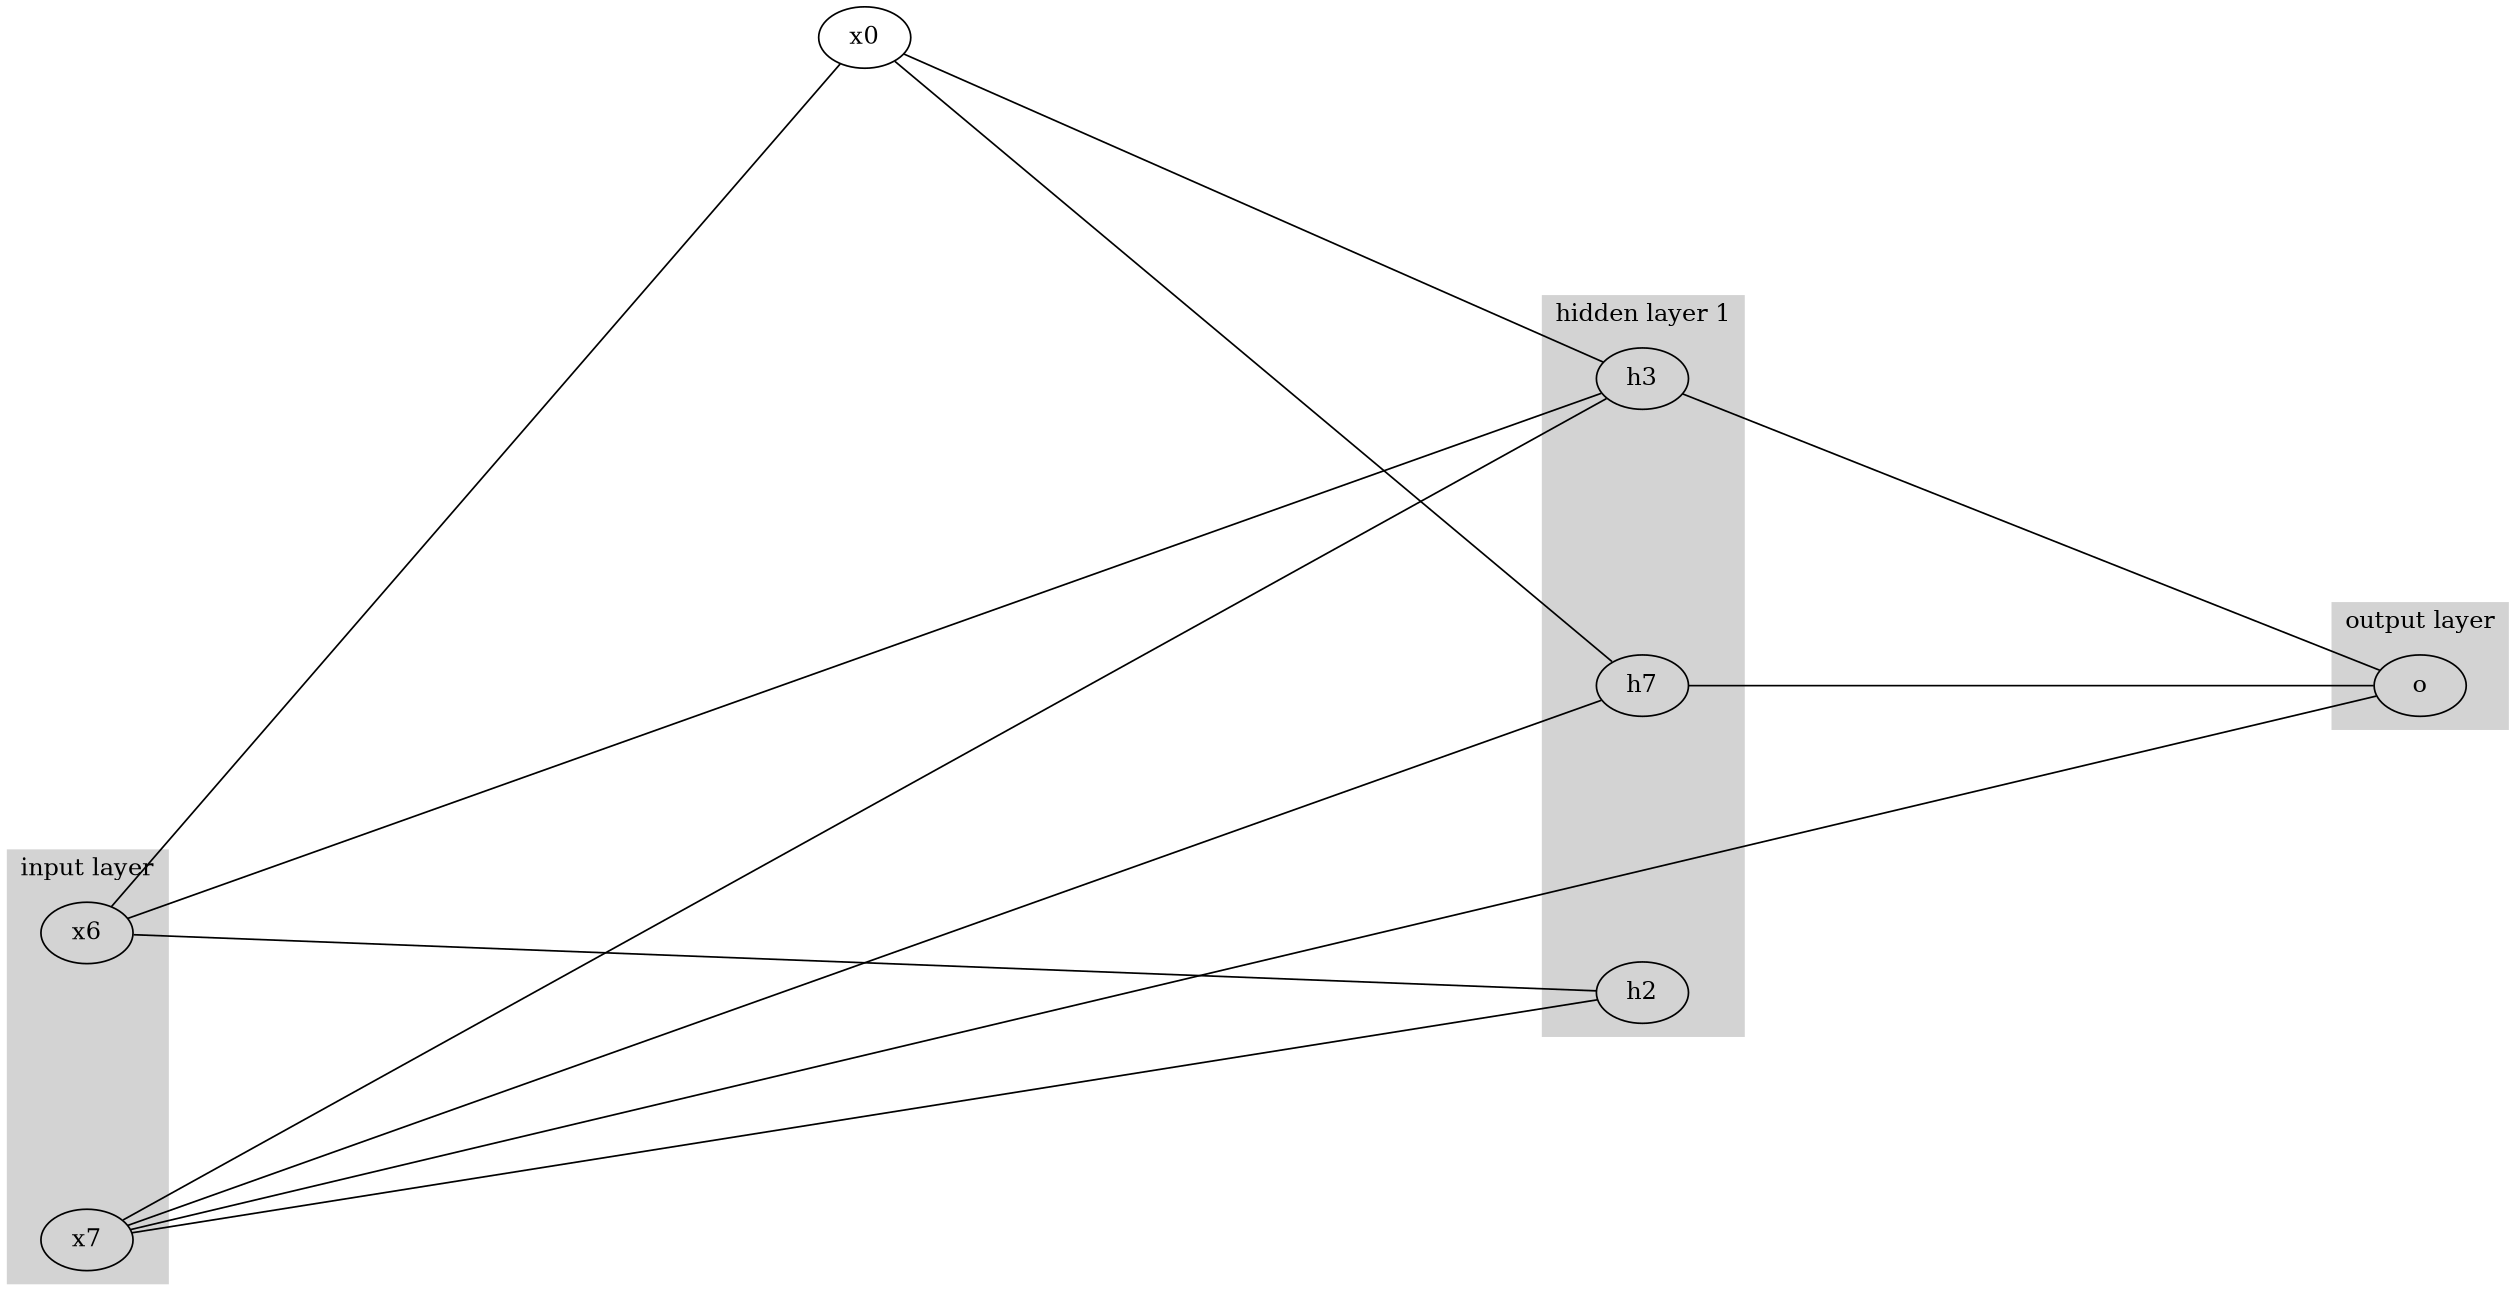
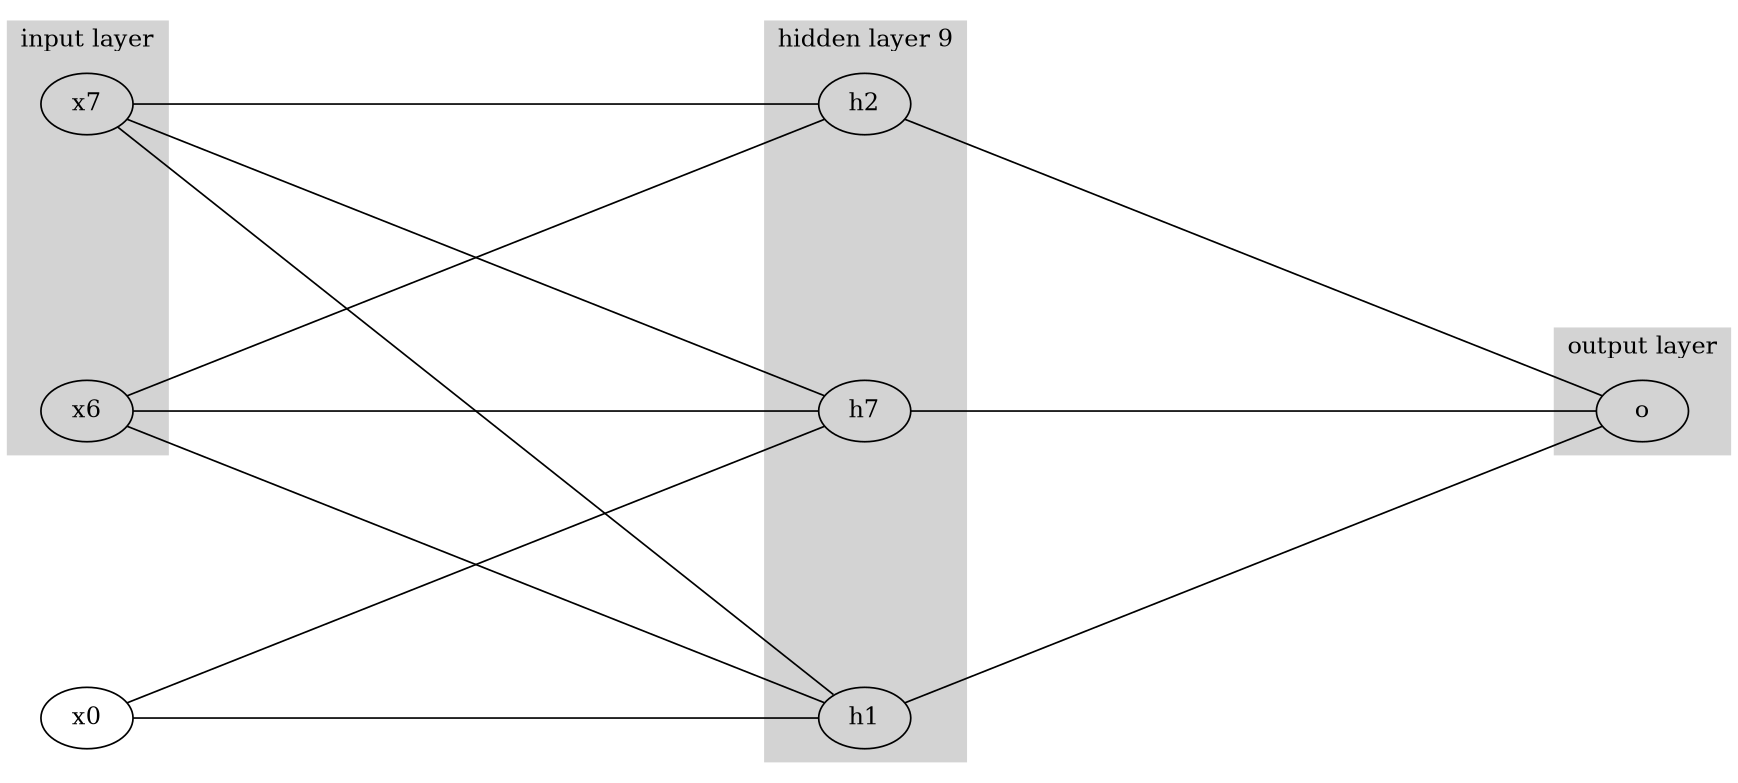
(1643, 315) -> (866, 40)
(1642, 379) -> (865, 718)
(476, 485) -> (459, 411)
(1254, 963) -> (1253, 257)
